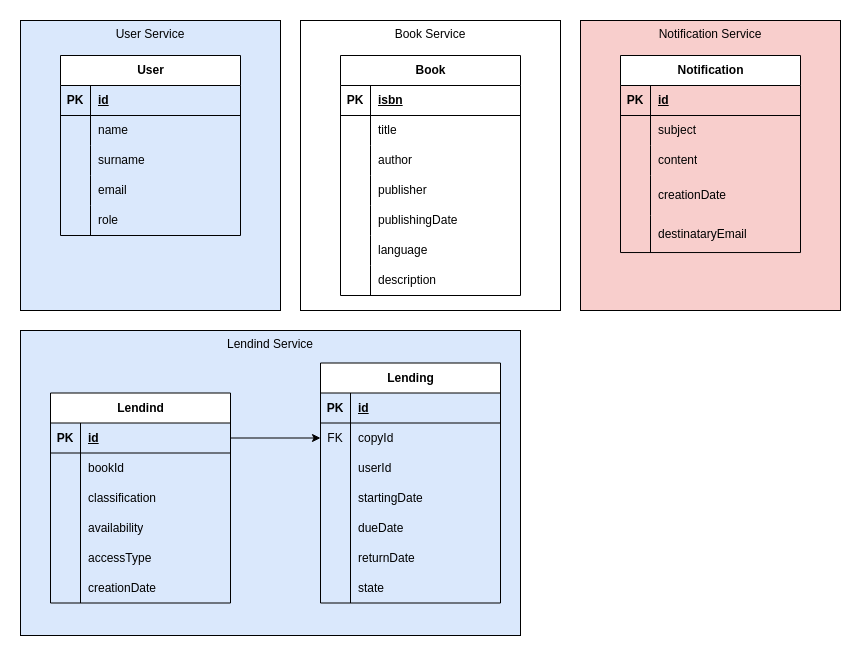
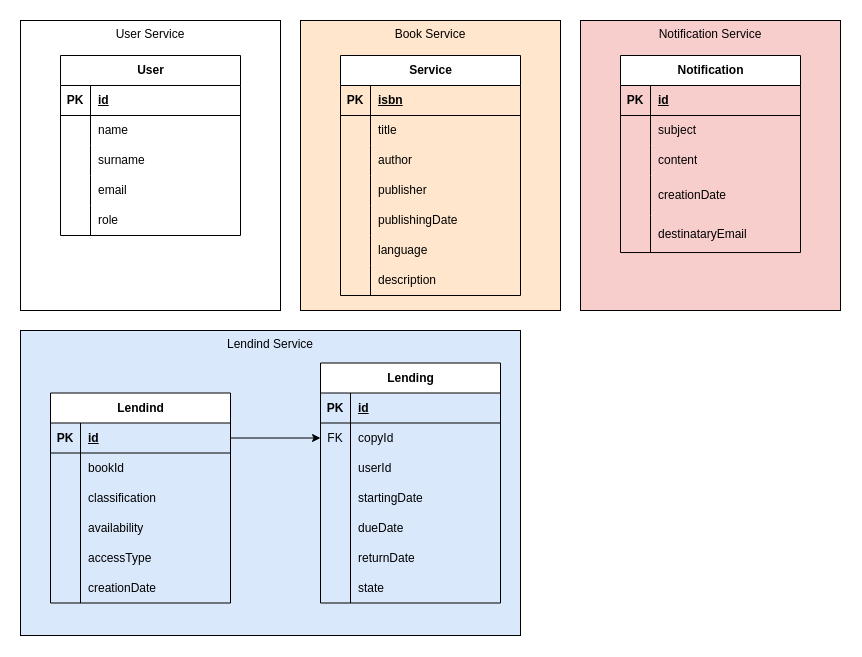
(151, 35) -> (151, 35)
(431, 35) -> (431, 35)
(431, 71) -> (431, 71)
